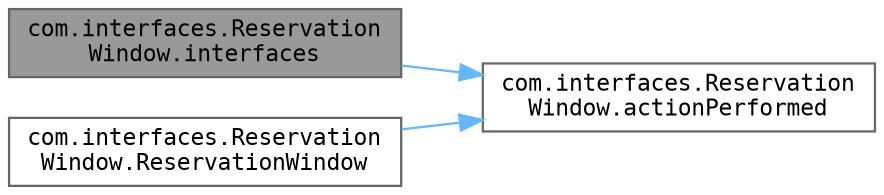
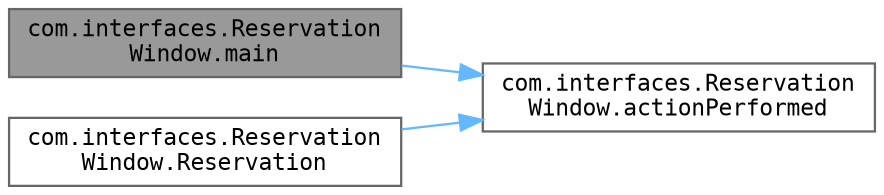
(205, 43) -> (205, 43)
(205, 152) -> (205, 152)
